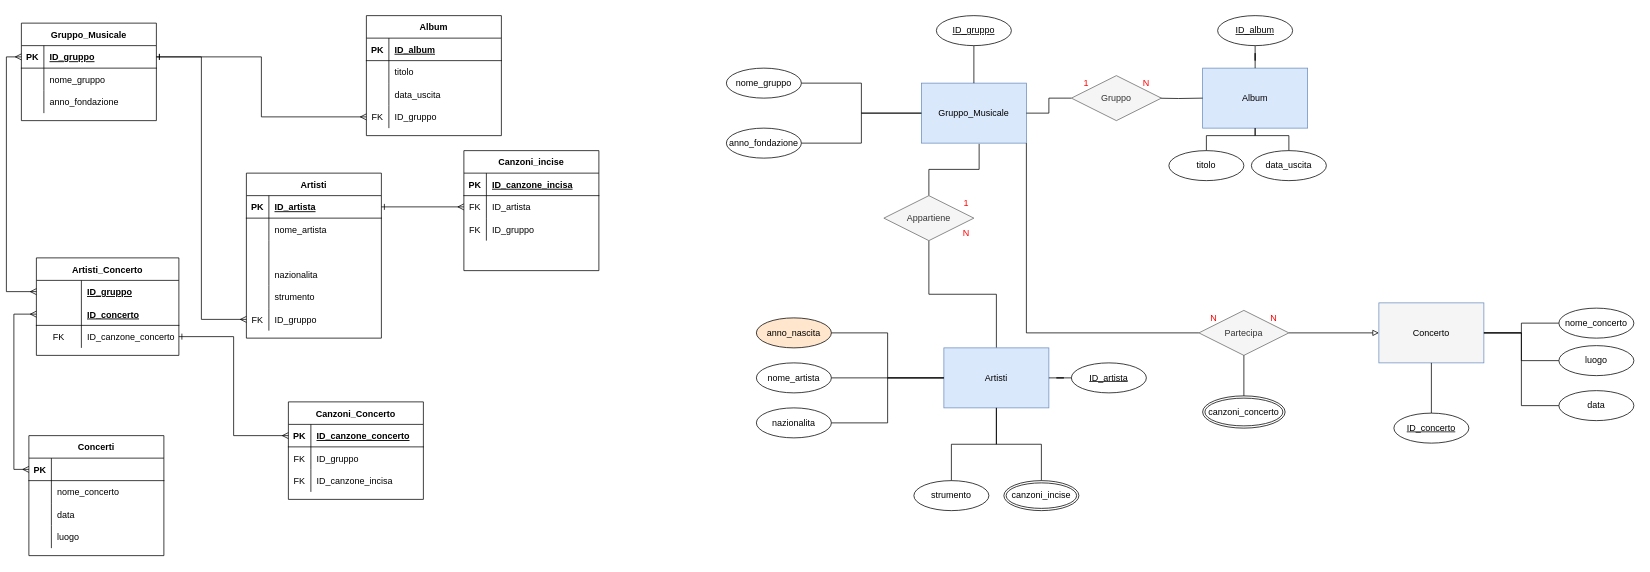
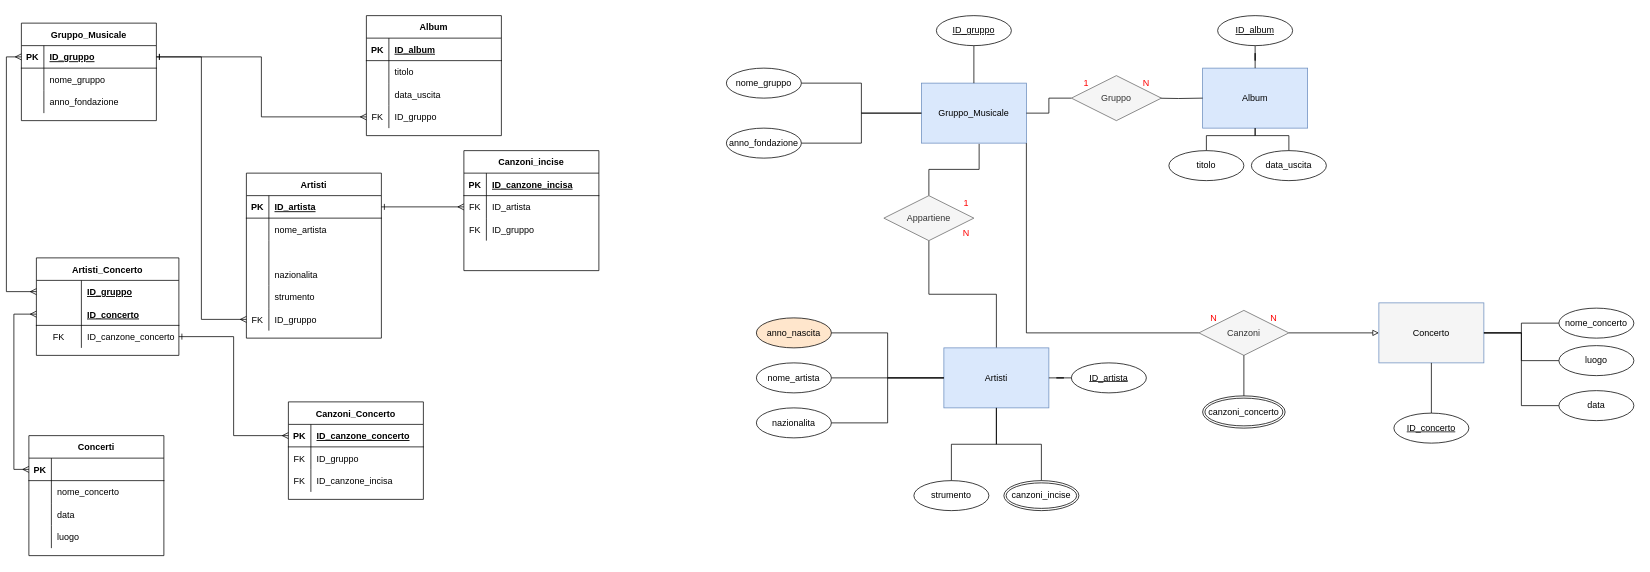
(1244, 333) -> (1244, 333)
